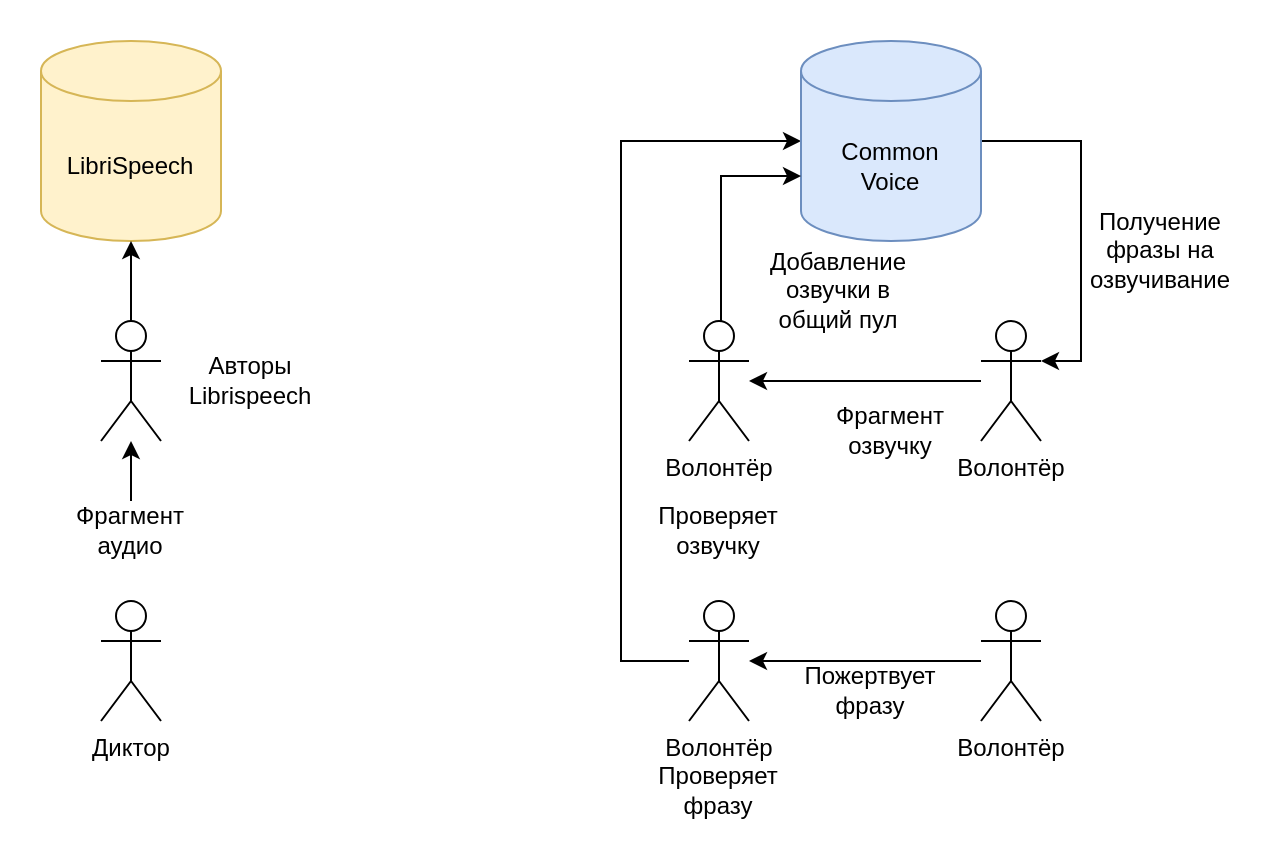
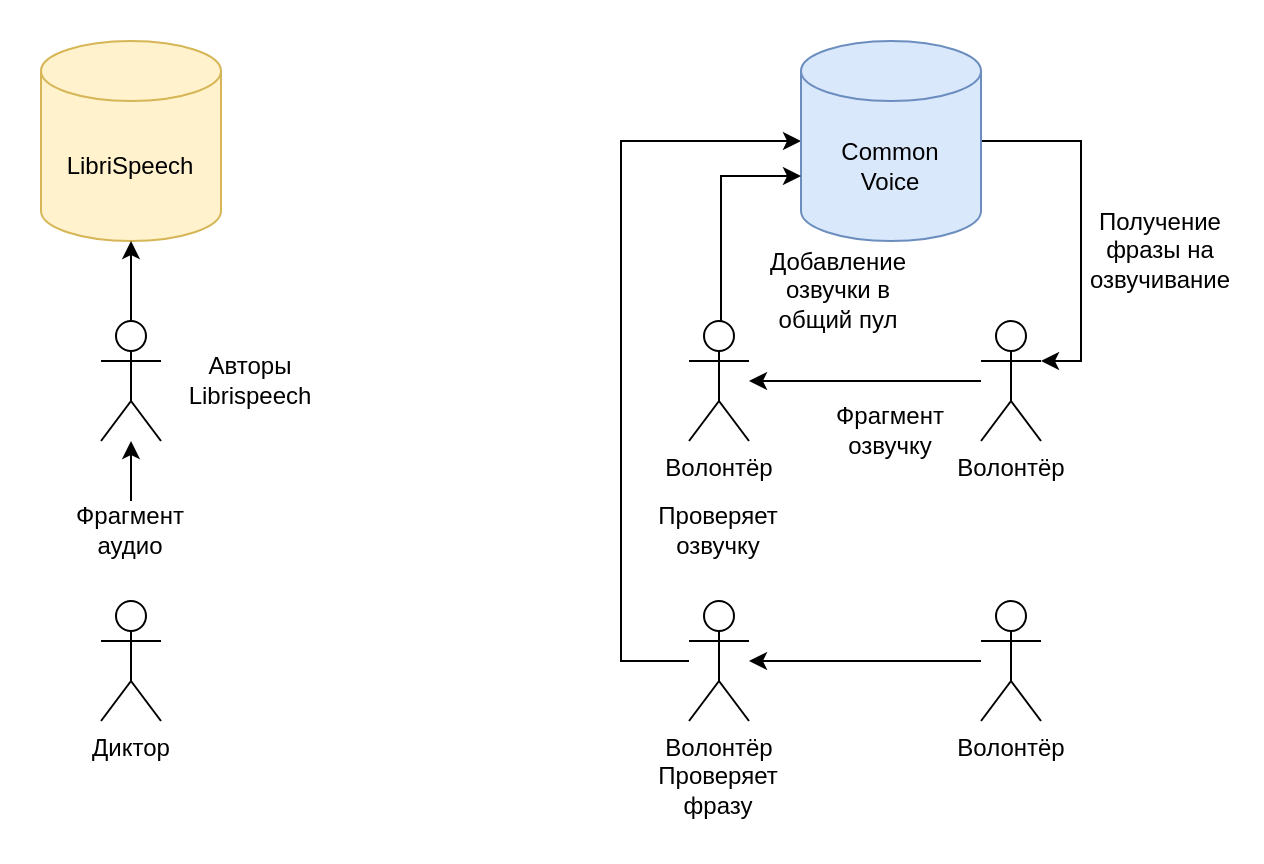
(871, 691) -> none
